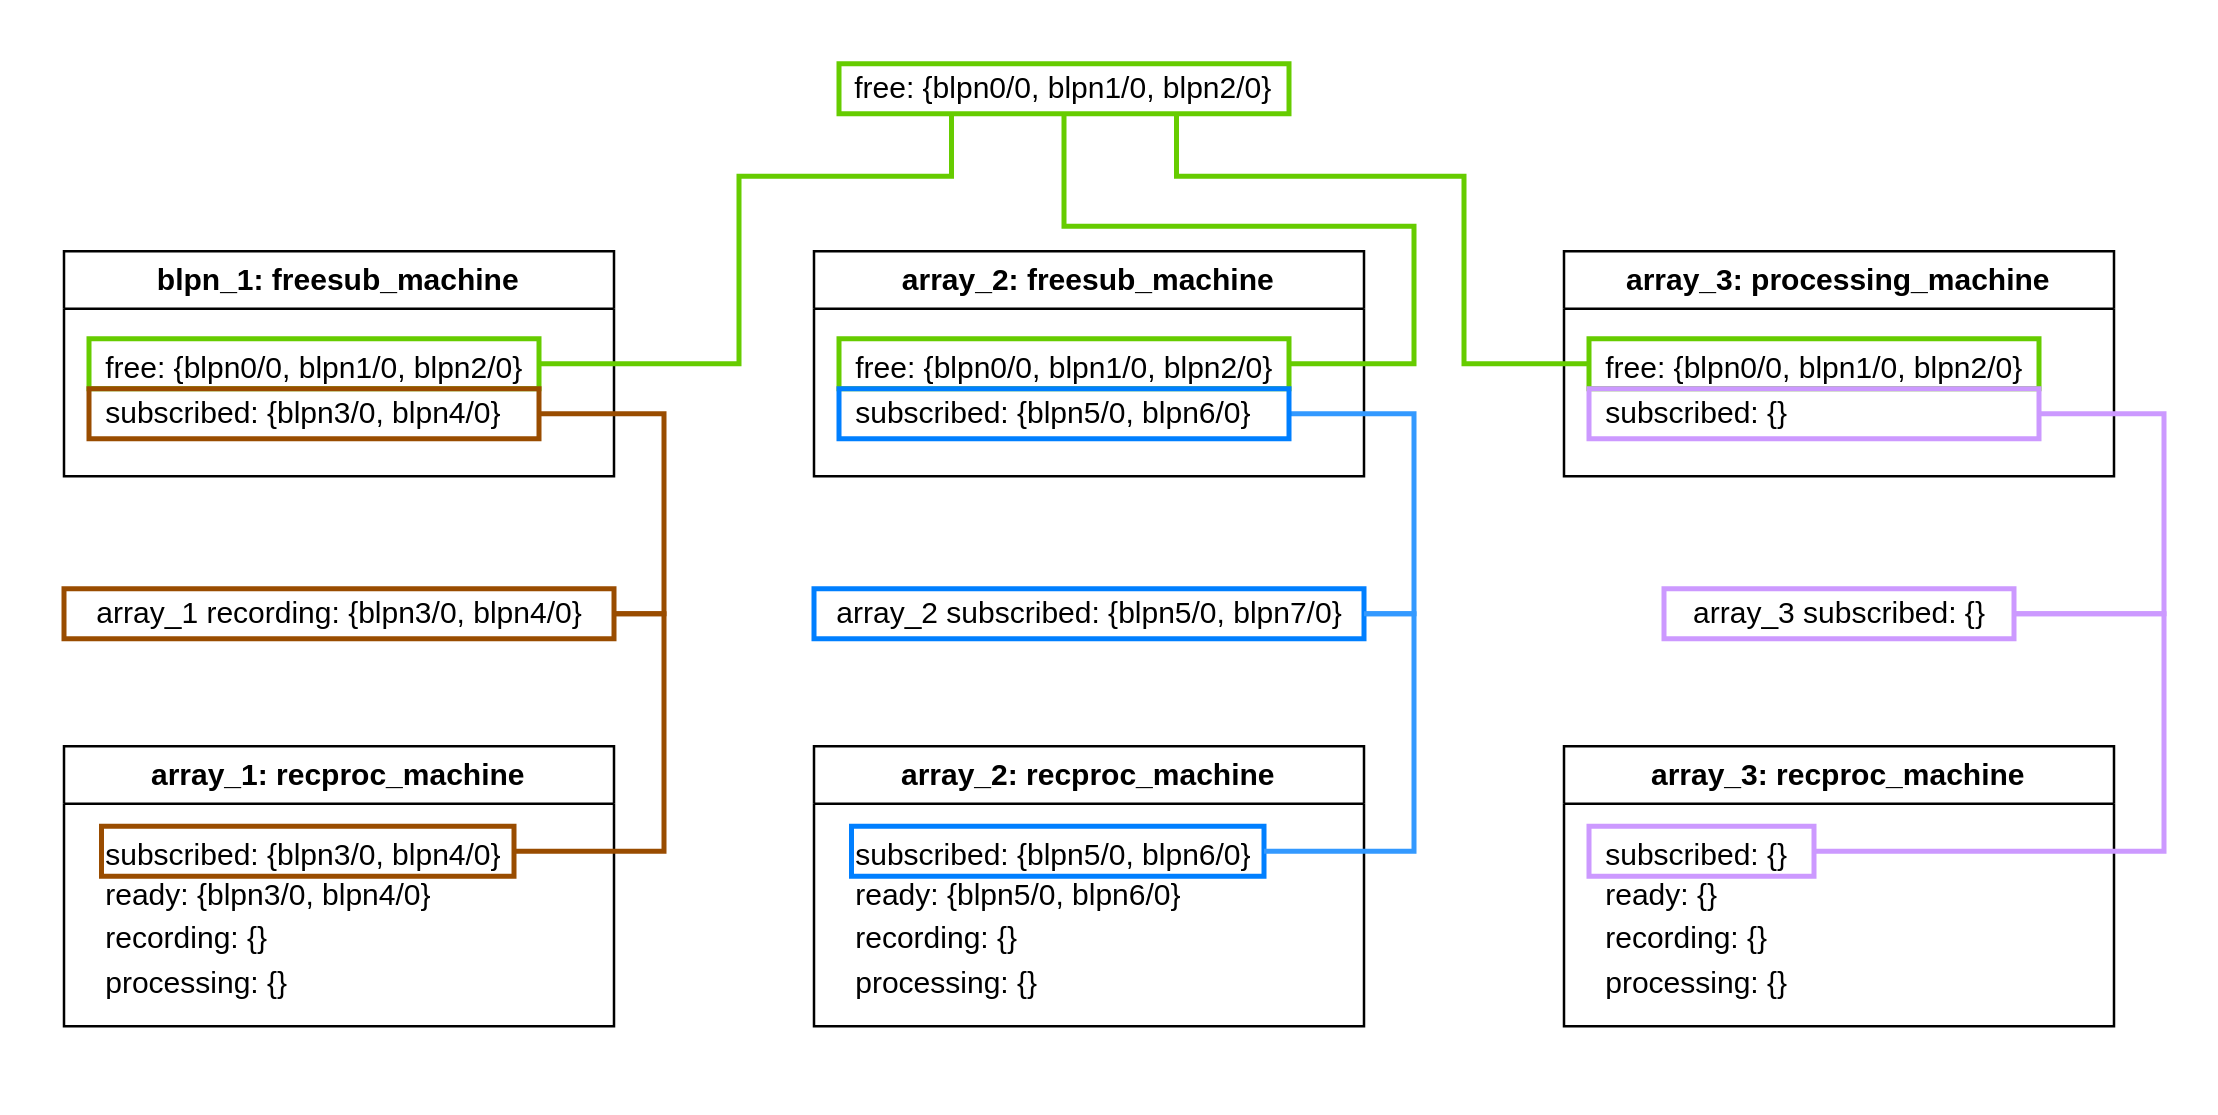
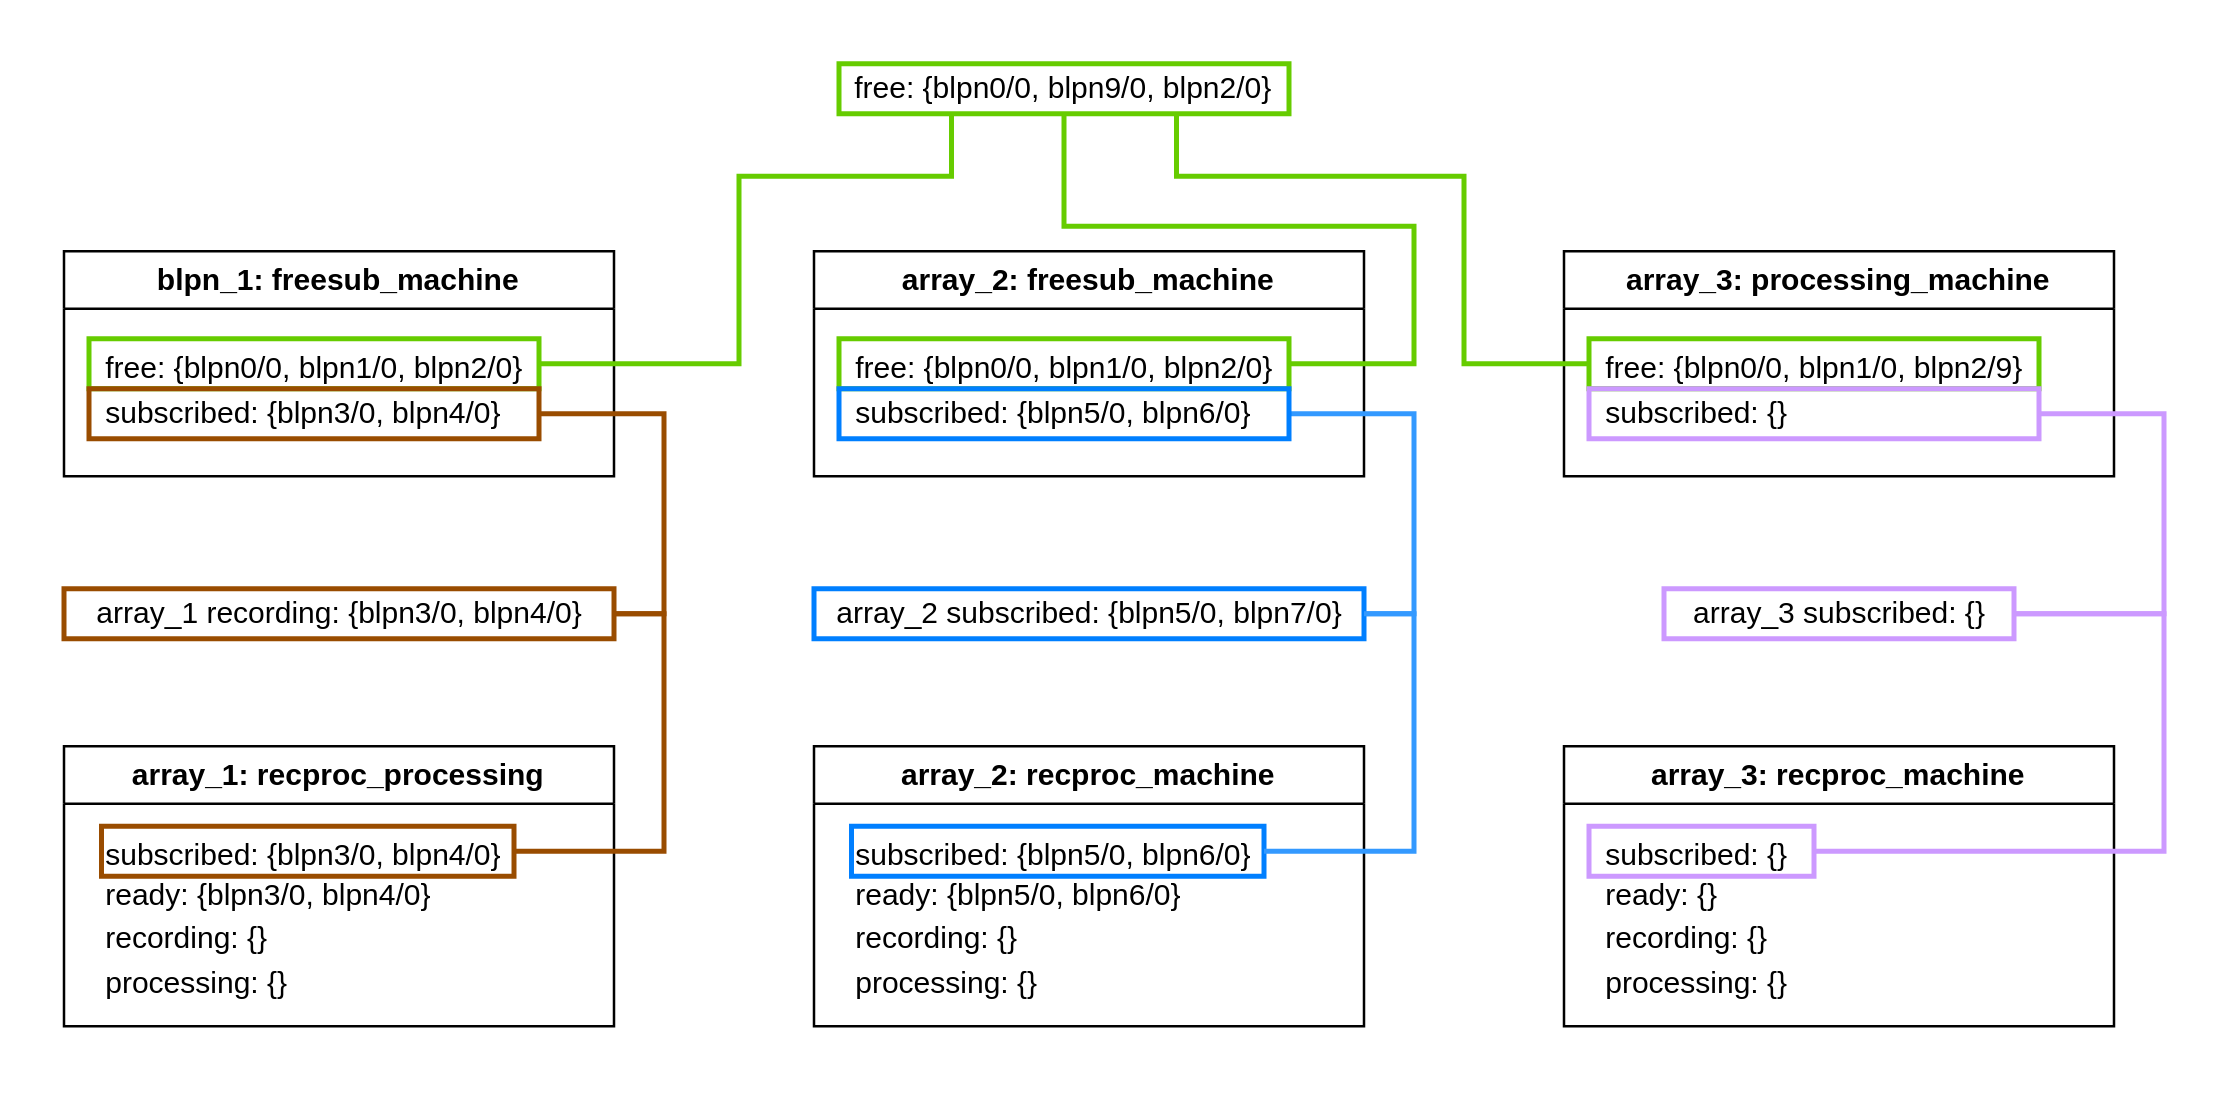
(1064, 89) -> (1064, 89)
(1848, 389) -> (1848, 389)
(339, 776) -> (339, 776)
